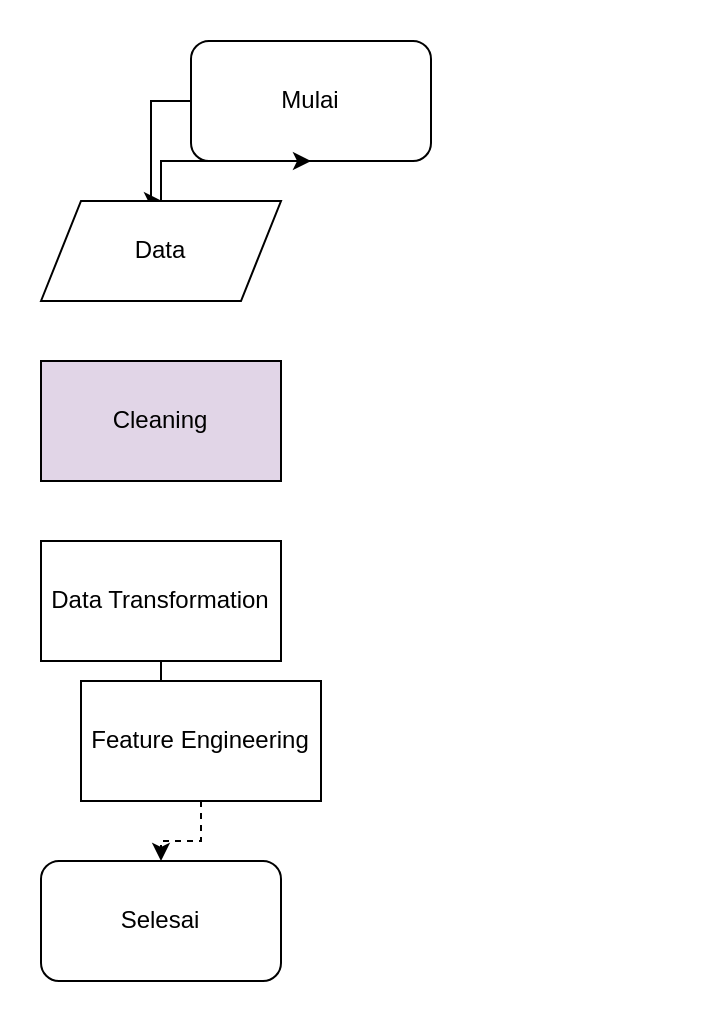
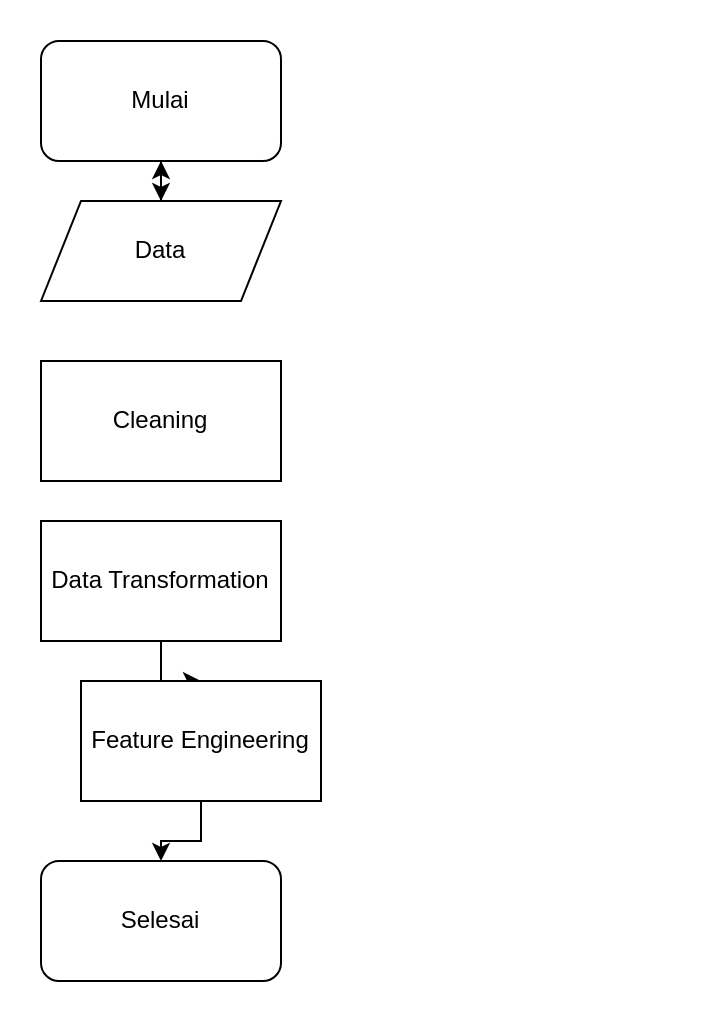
(311, 101) -> (161, 101)
(161, 421) -> (161, 421)
(161, 601) -> (161, 581)
(197, 841) -> (197, 841)
